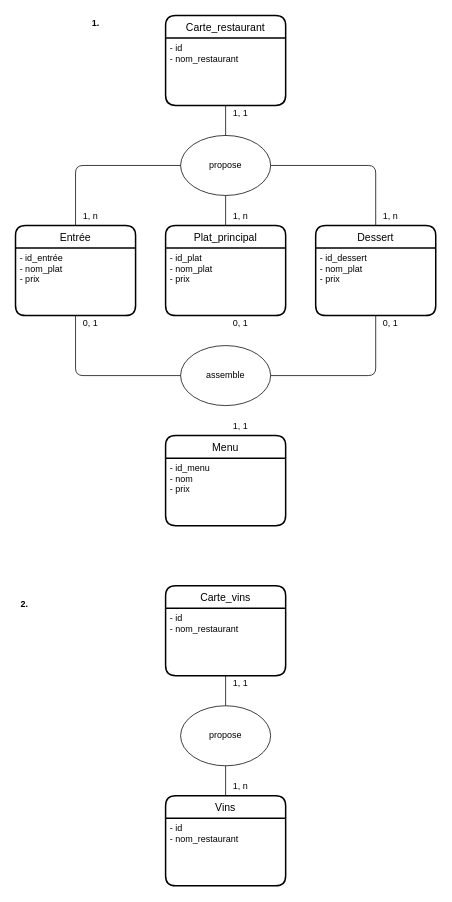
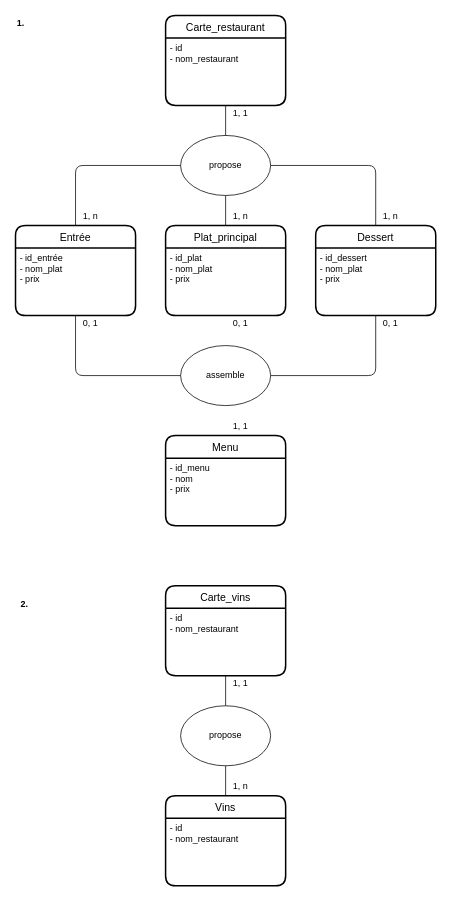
(105, 23) -> (30, 23)
